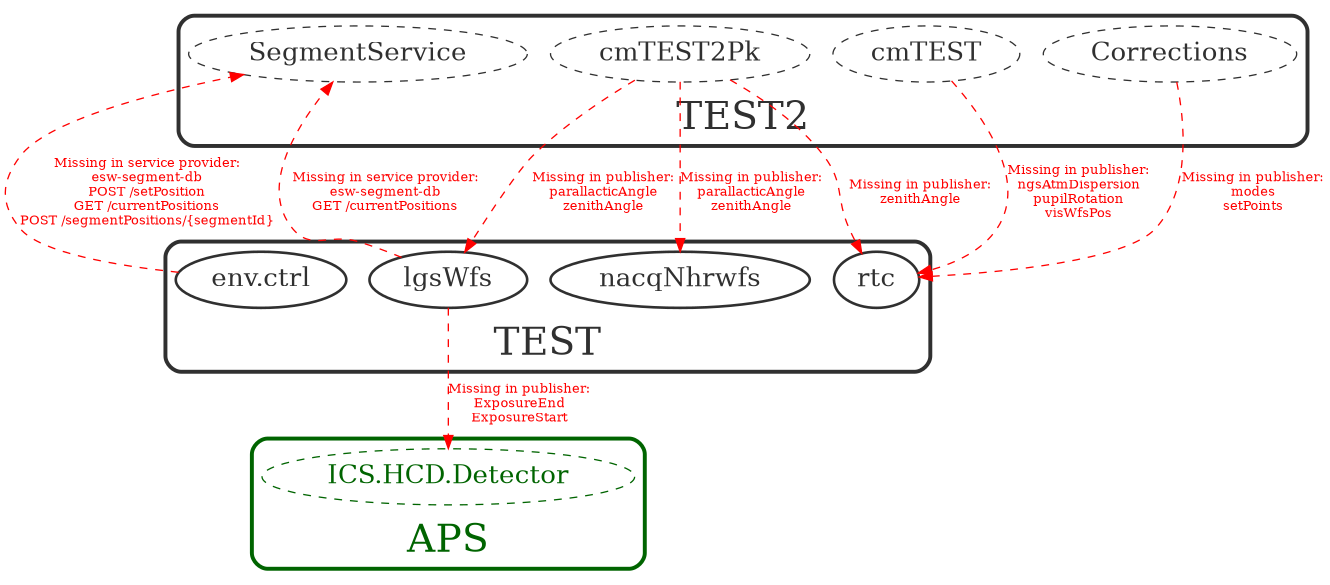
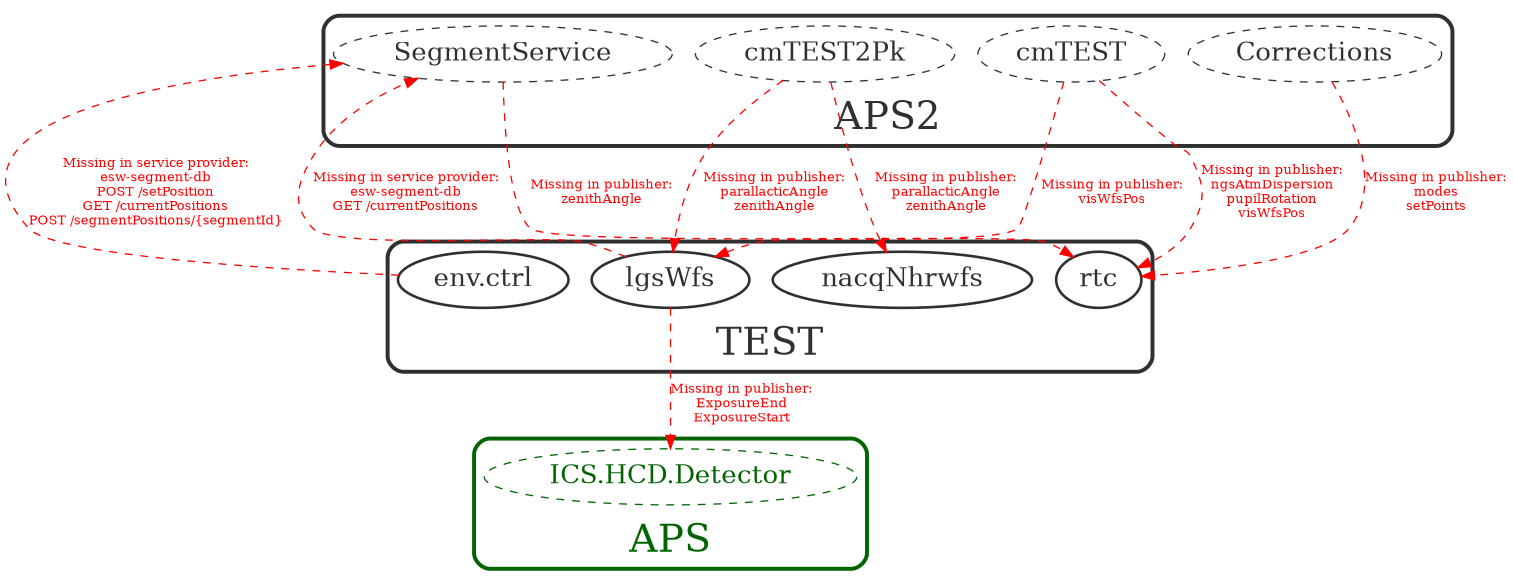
(743, 119) -> (888, 119)
(807, 137) -> (721, 239)
none -> (1015, 229)
